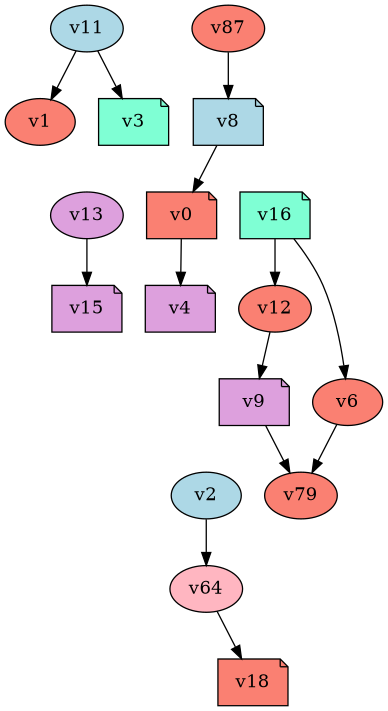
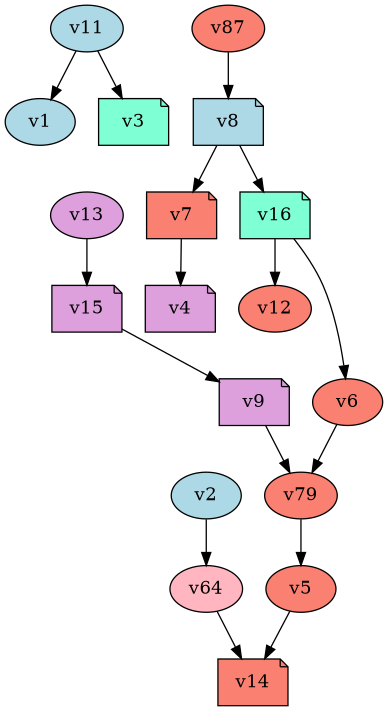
(40, 122) -> (40, 122)
none -> (249, 163)
(182, 215) -> (182, 215)
(266, 349) -> (165, 352)
none -> (301, 589)
(253, 682) -> (253, 682)
